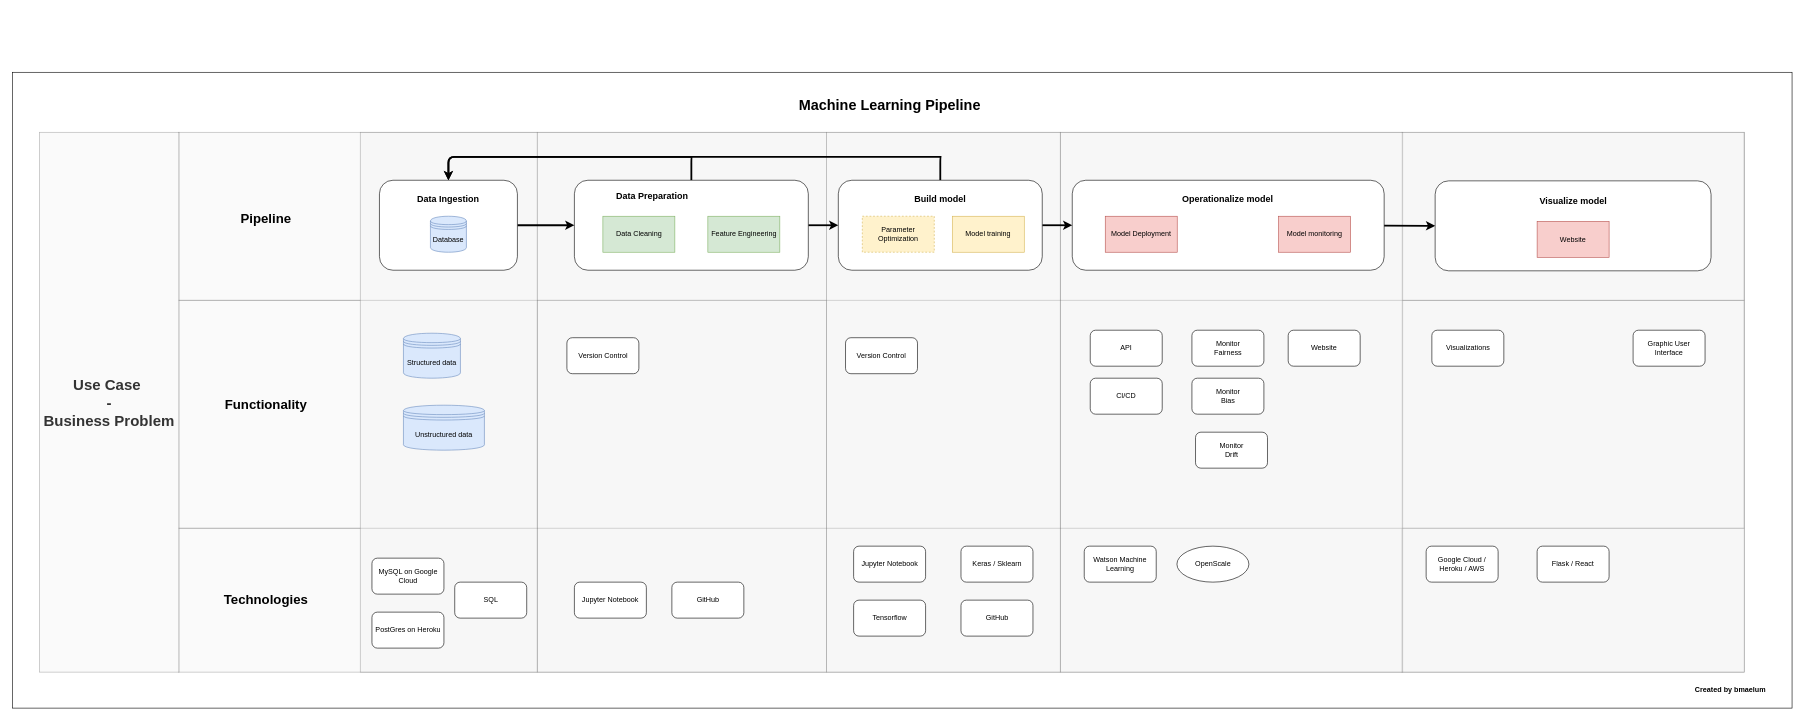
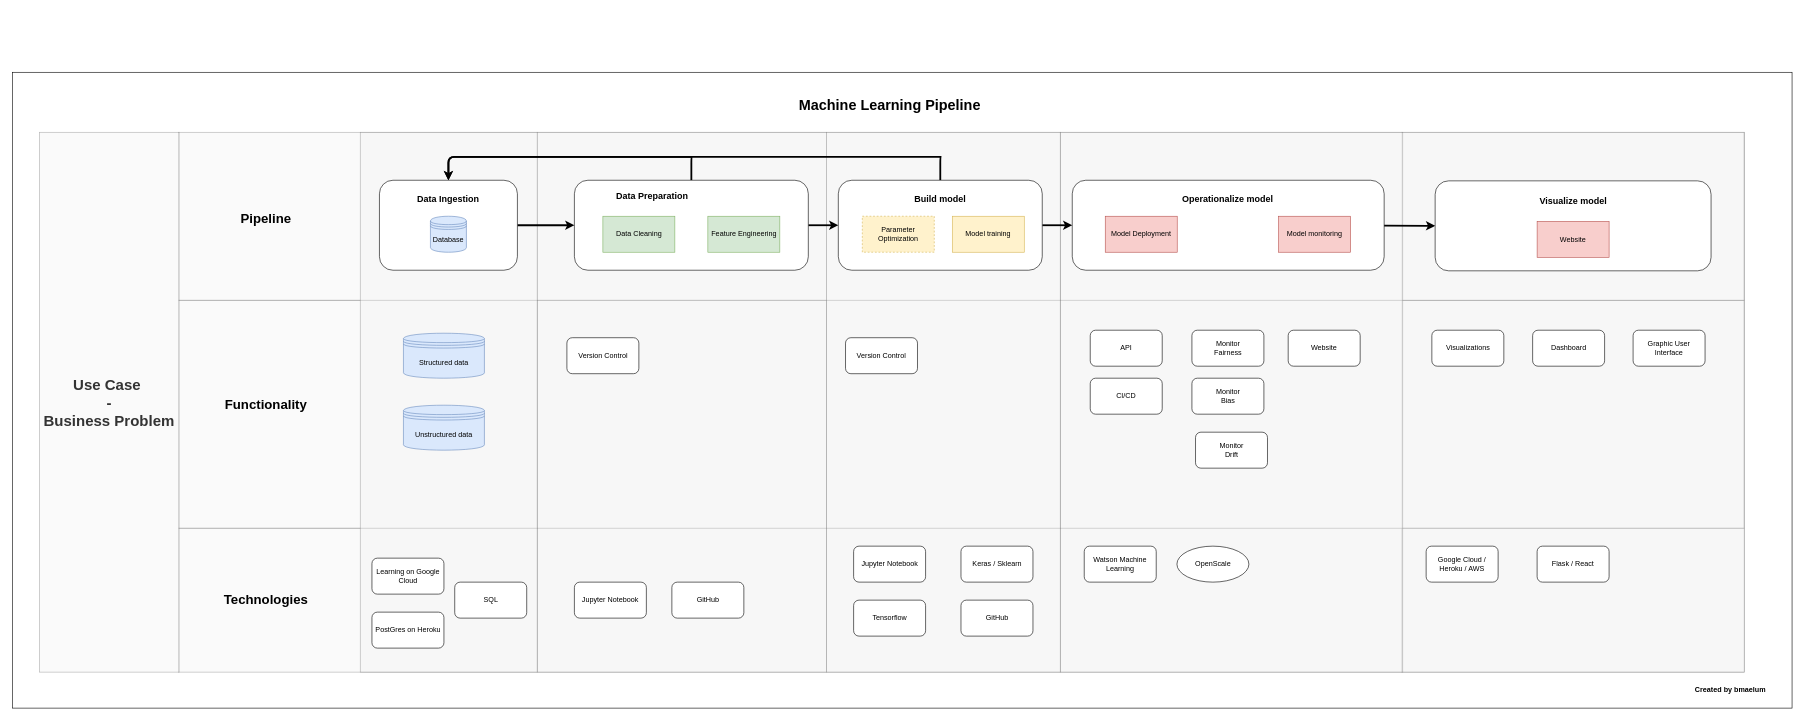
none -> (1569, 348)
(432, 356) -> (444, 356)
(408, 576) -> (408, 576)
